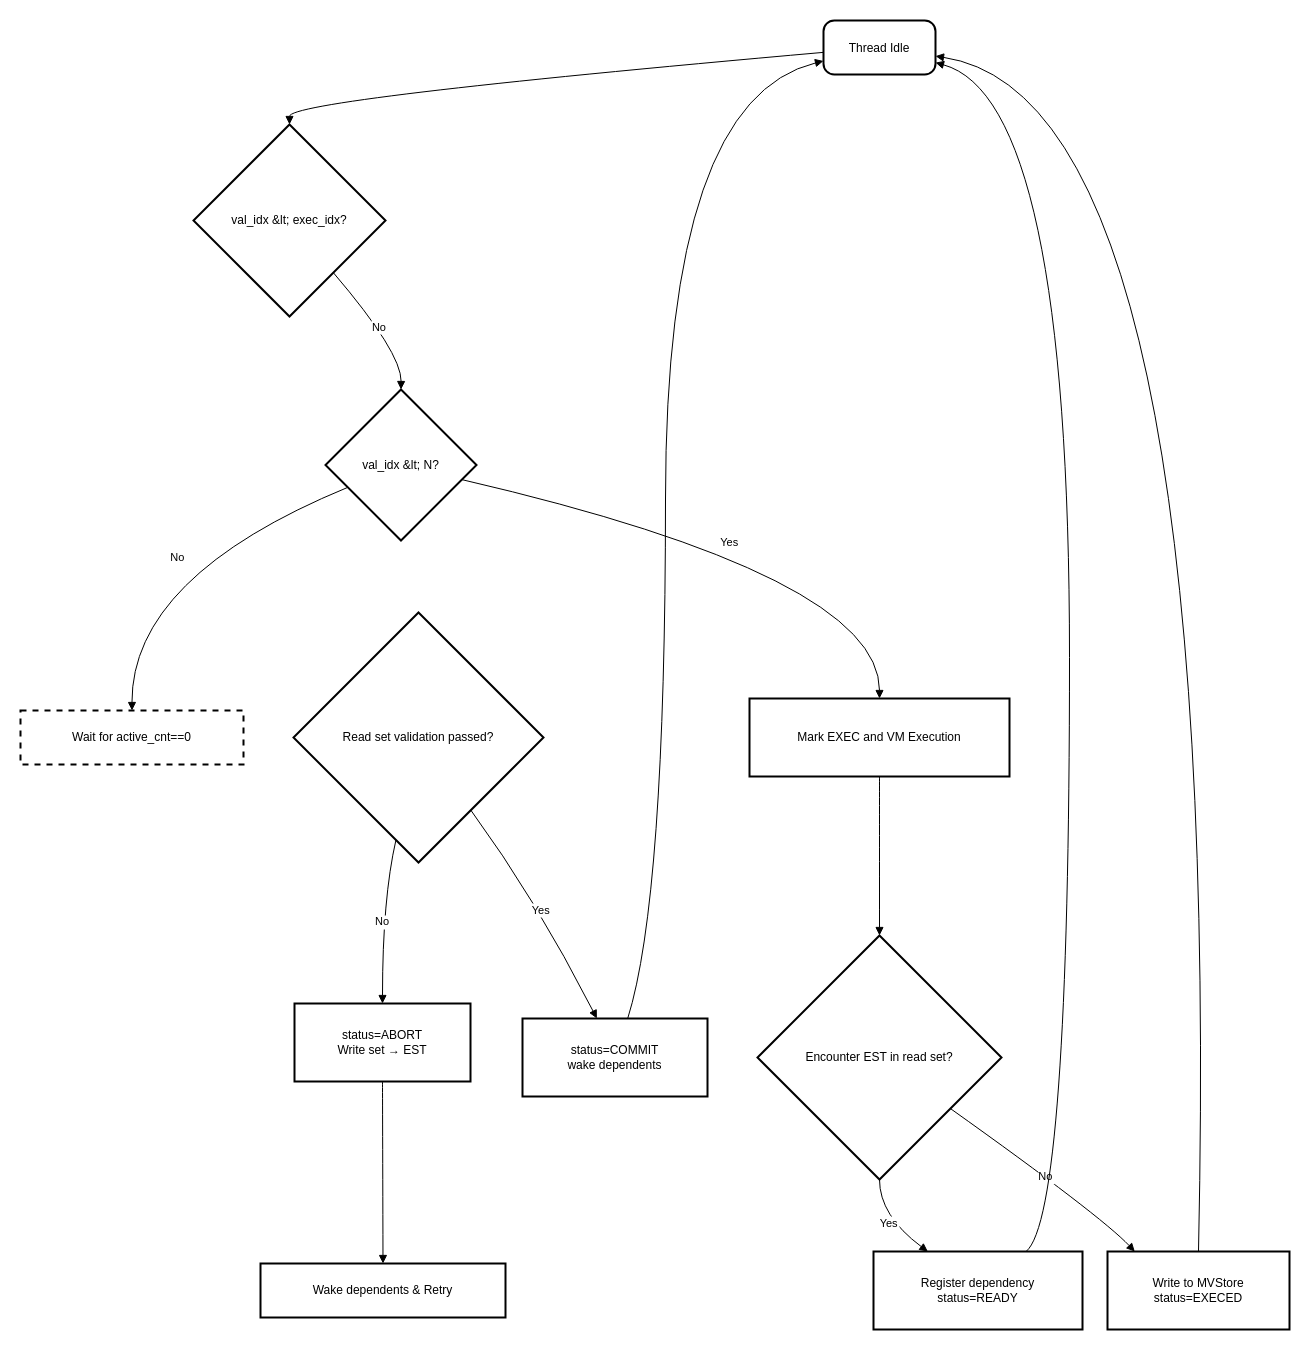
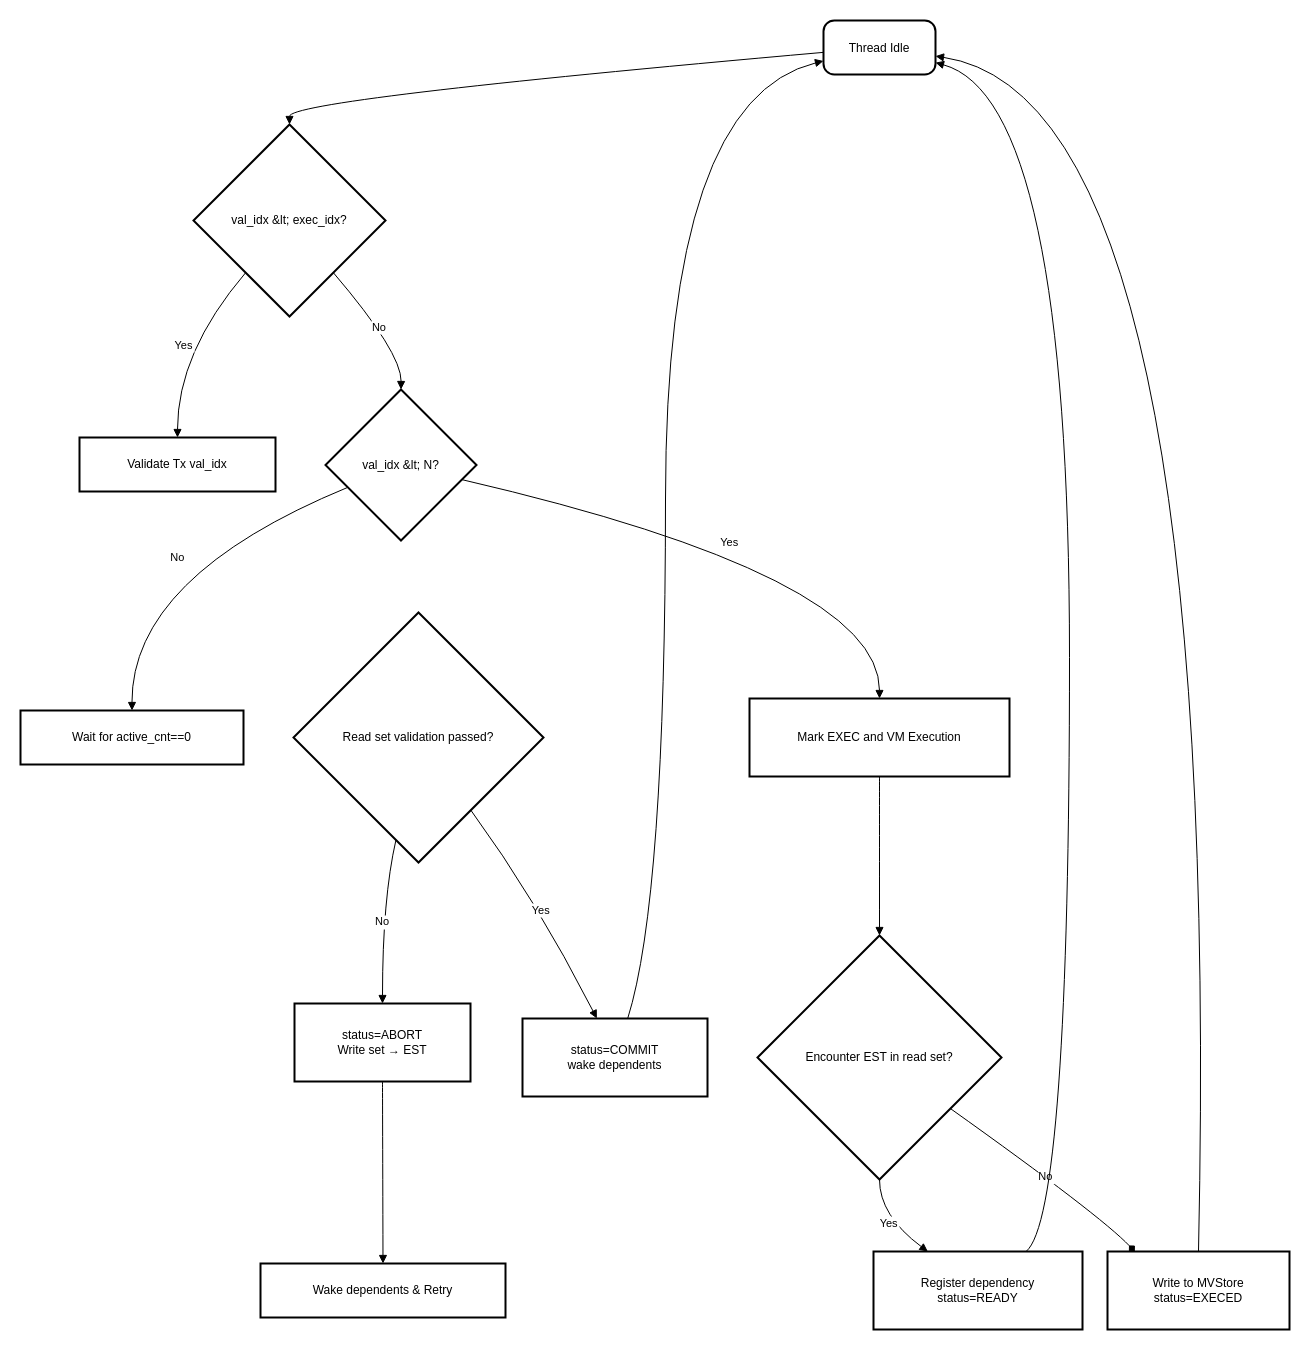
none -> (198, 344)
none -> (178, 465)
(132, 738) -> (132, 738)
(1128, 1245) -> (1128, 1244)
